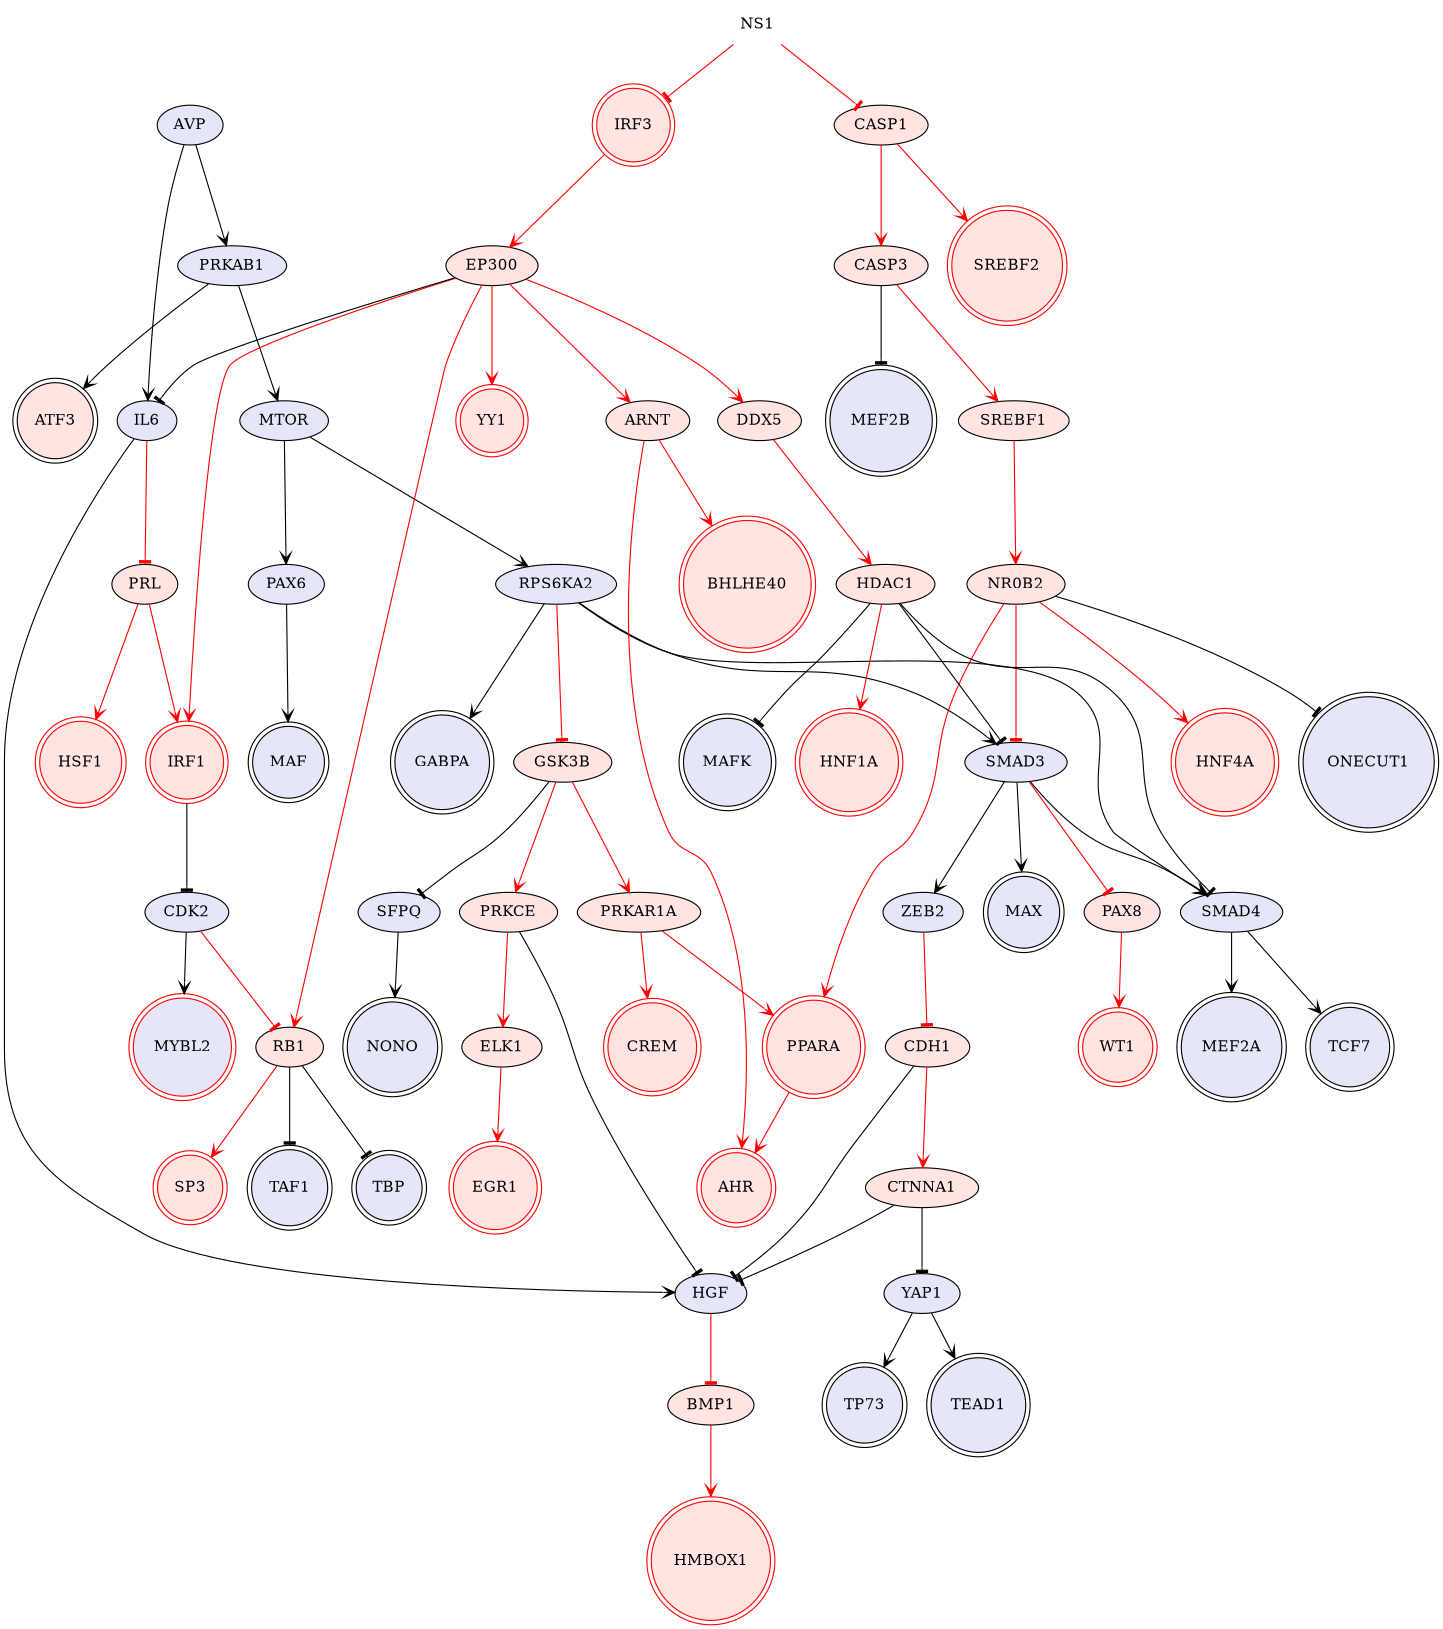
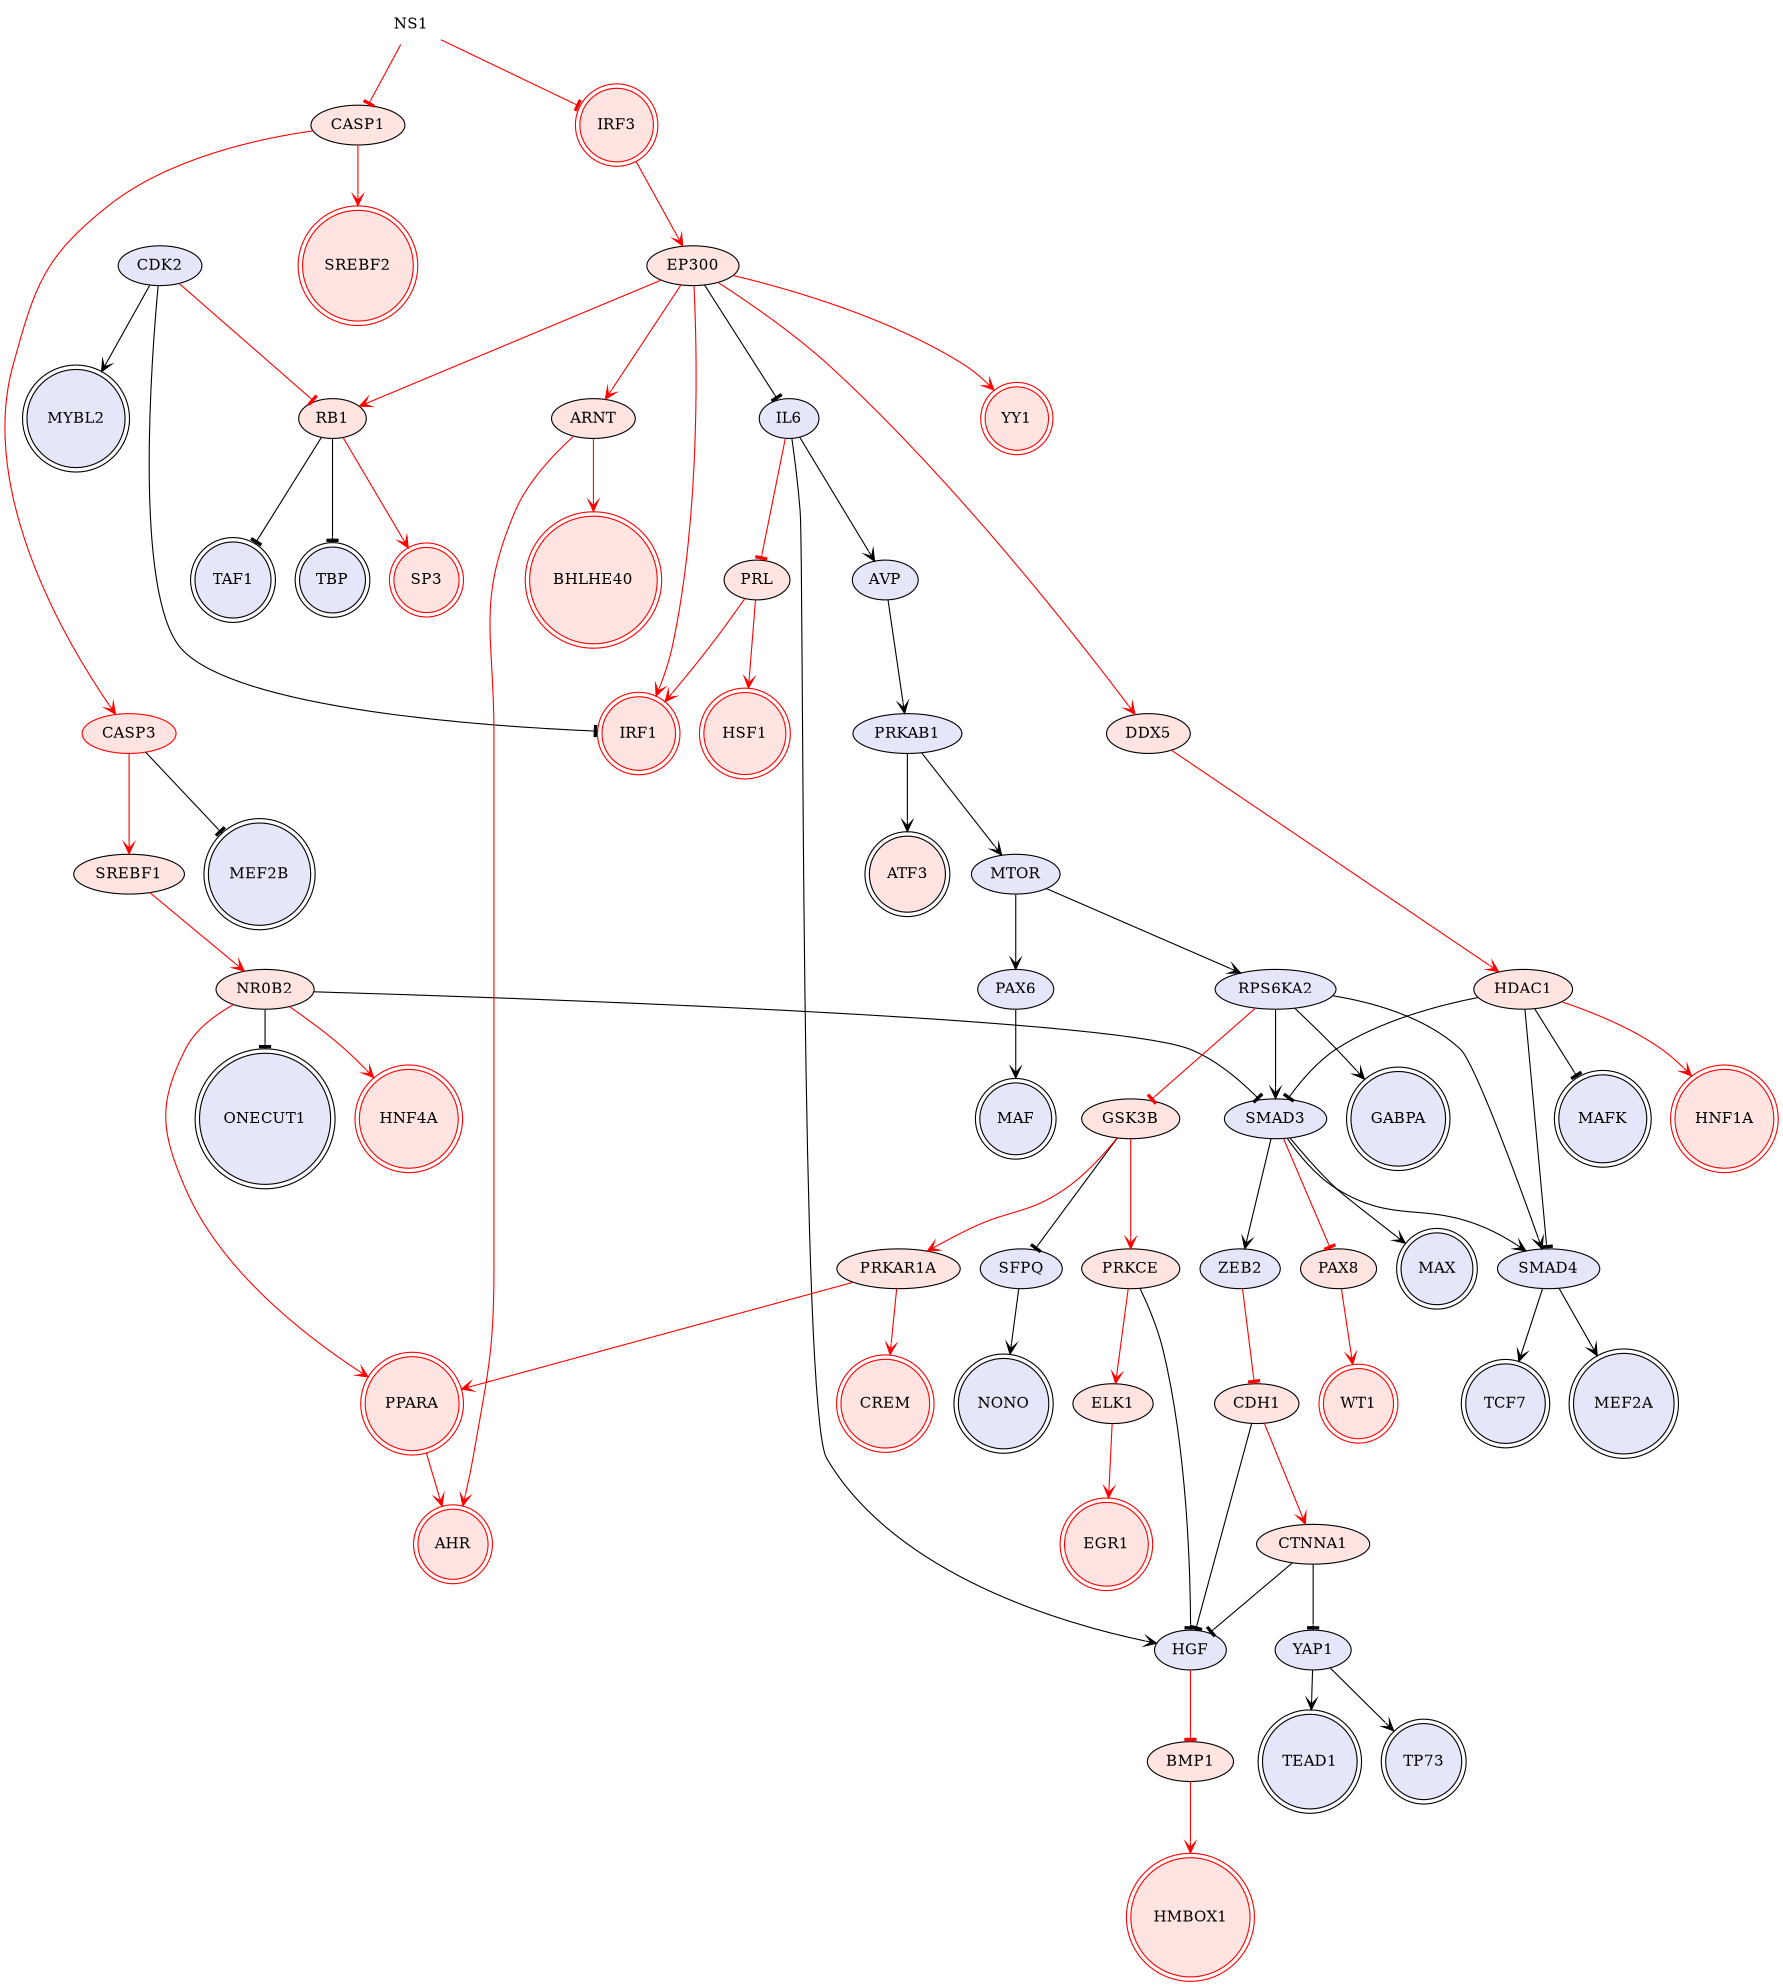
(159, 266) -> (834, 494)
(881, 266) -> (129, 734)
(1016, 677) -> (793, 1011)
(187, 845) -> (204, 665)
(182, 1047) -> (76, 419)
